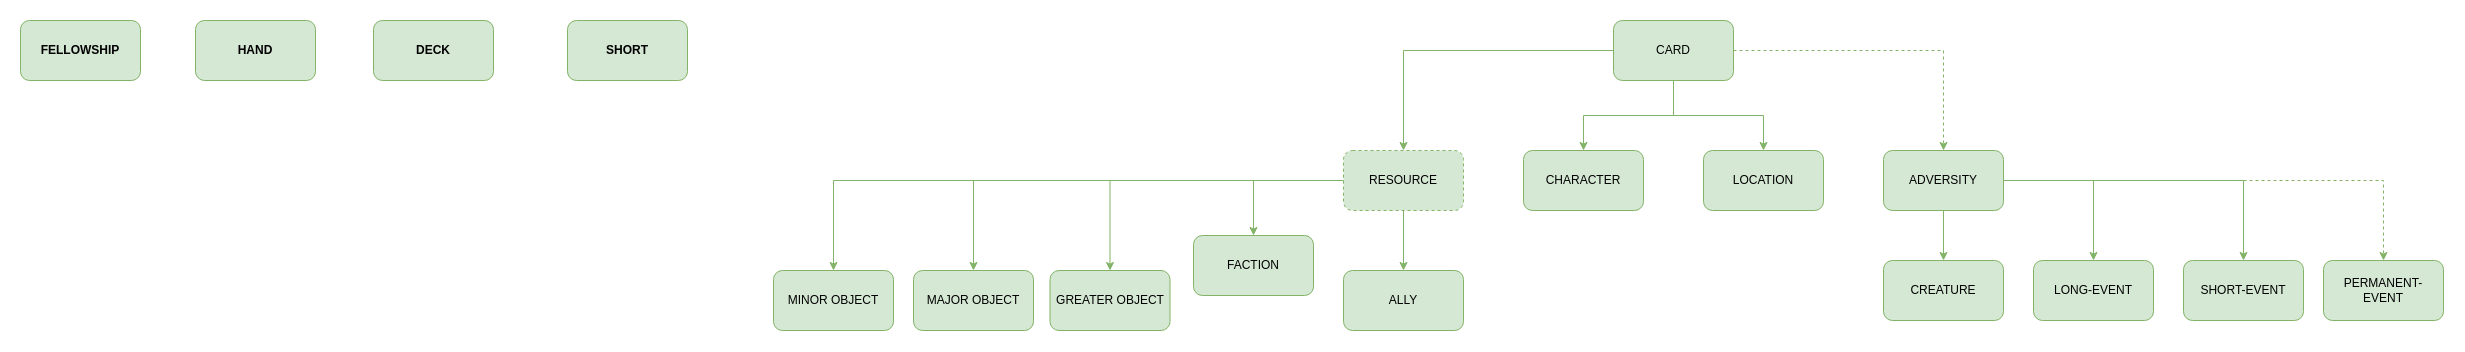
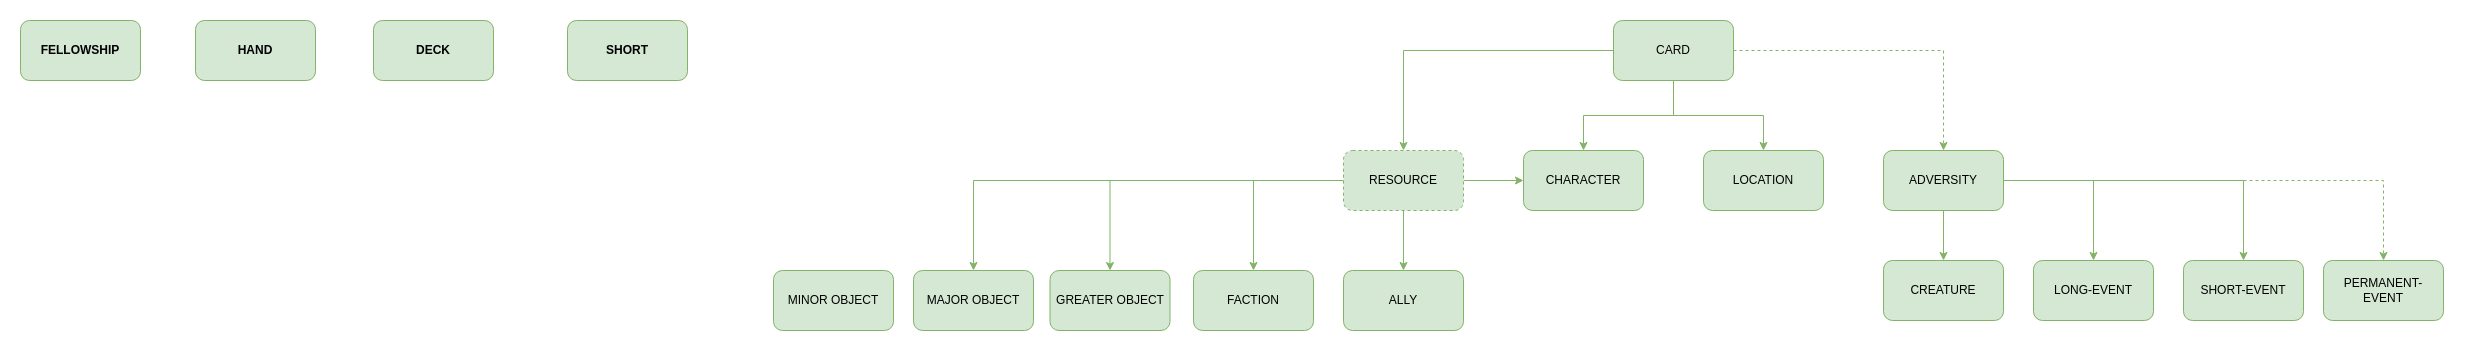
(861, 181) -> (1490, 181)
(1254, 266) -> (1254, 301)
